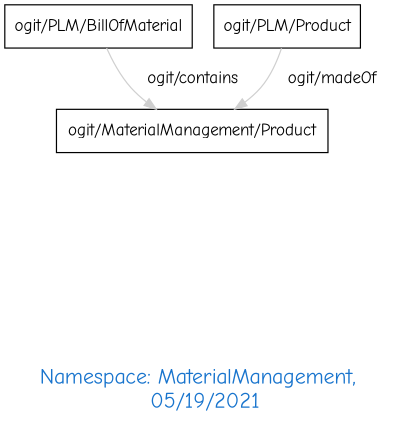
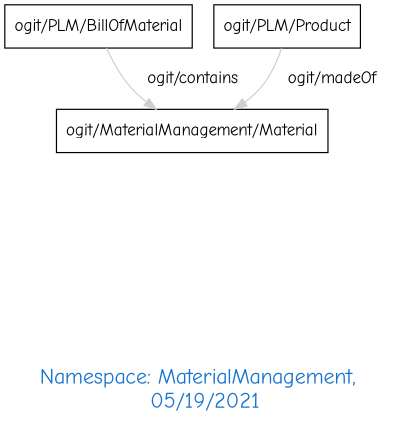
(192, 131) -> (192, 131)
